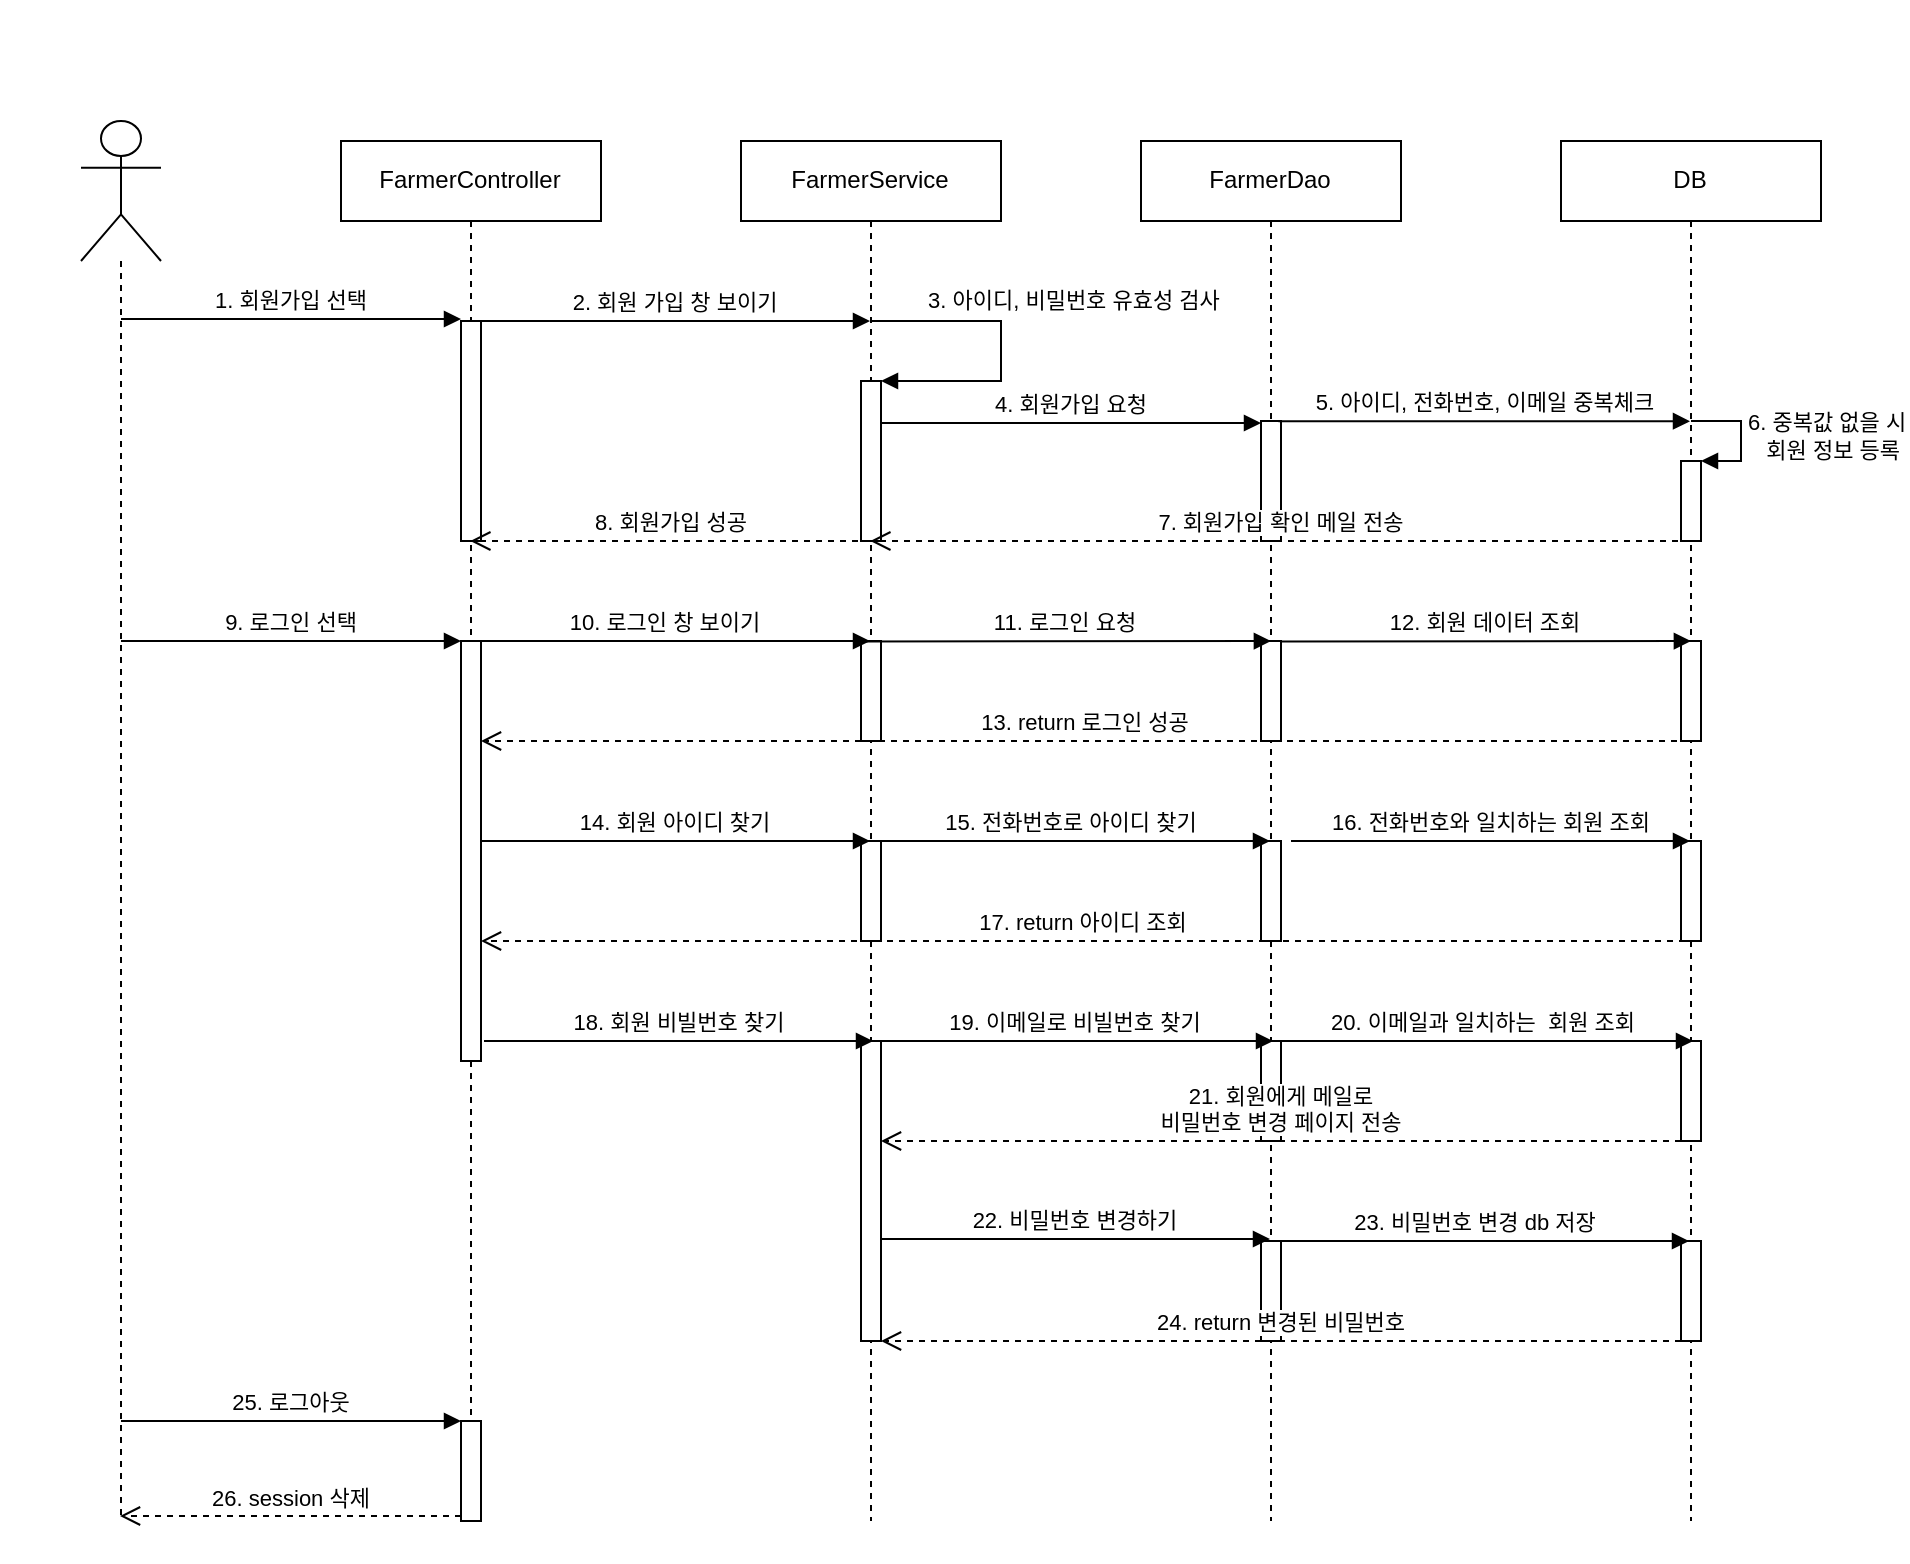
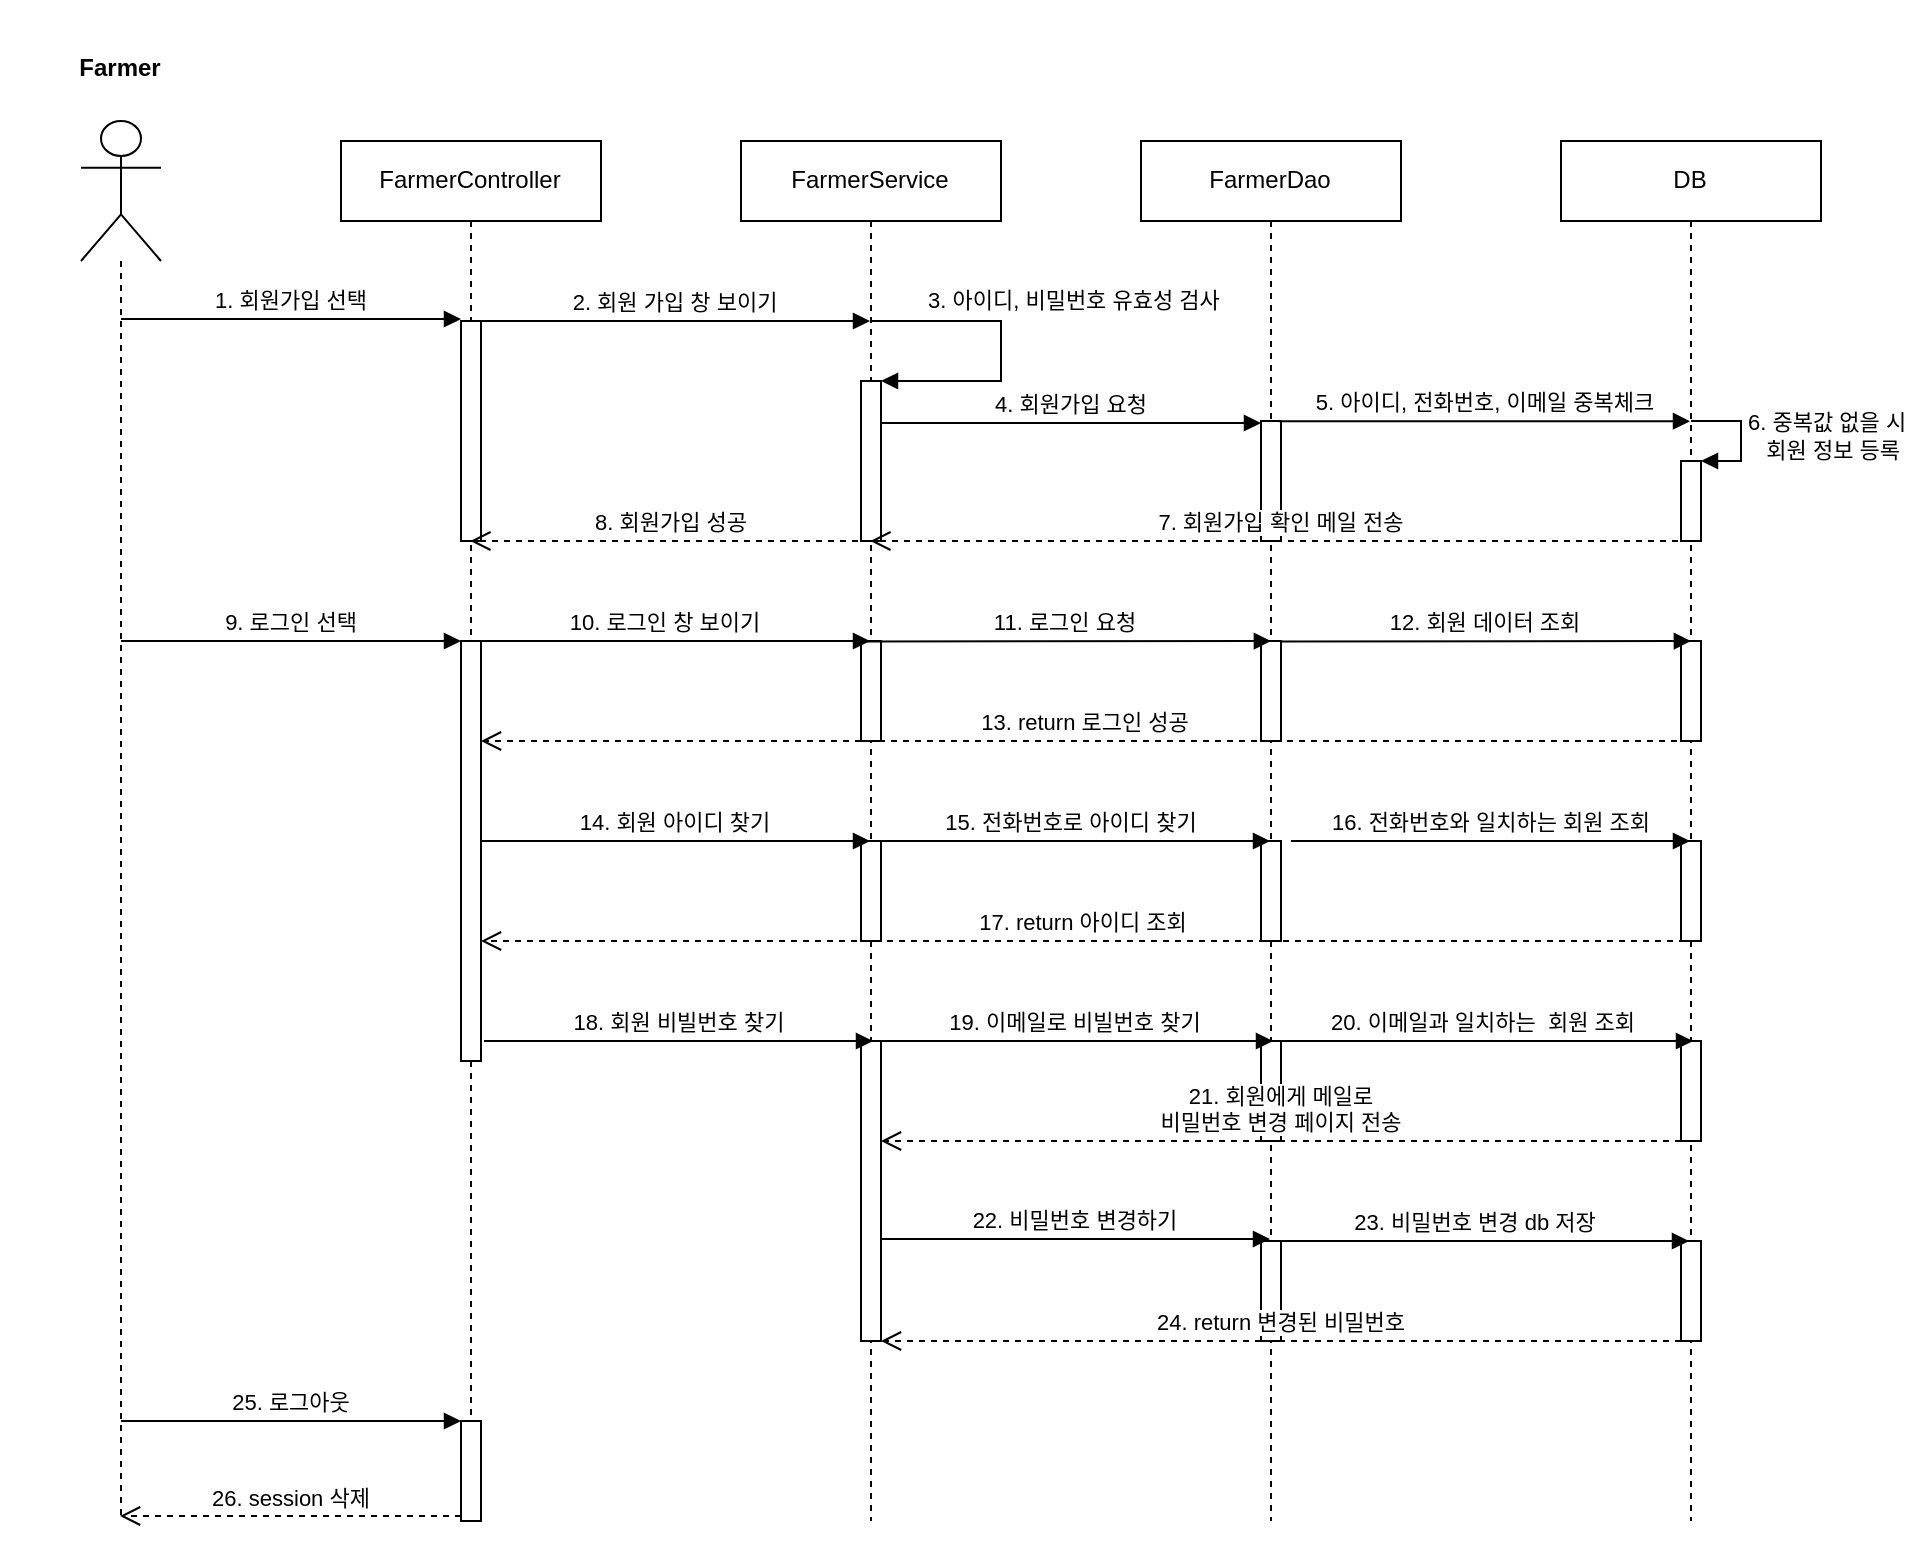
none -> (121, 67)
